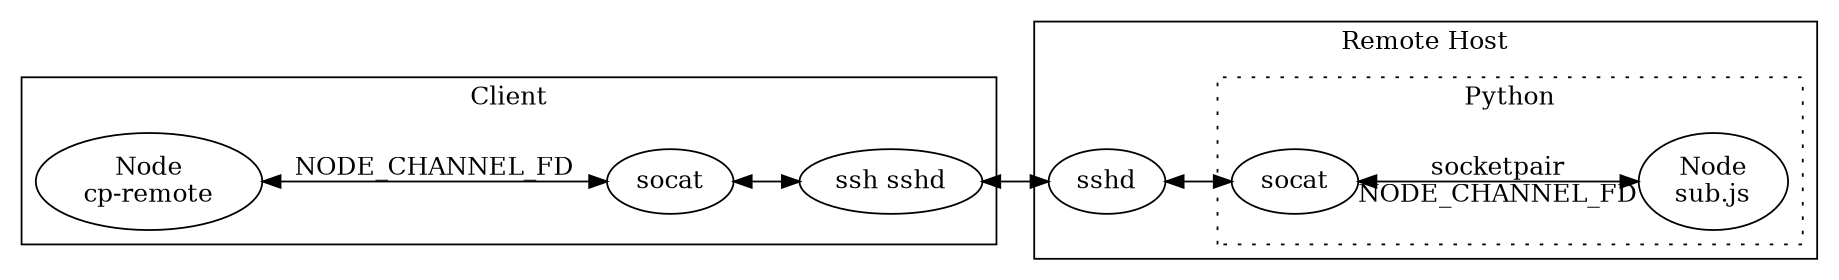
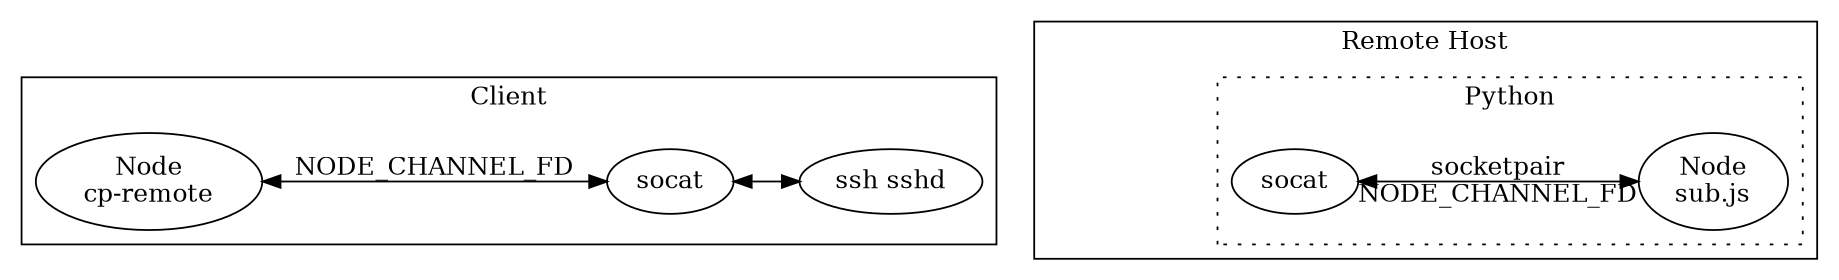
(1107, 182) -> none
